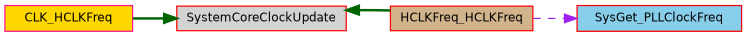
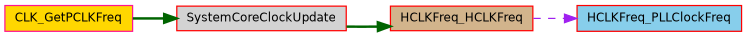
(375, 10) -> (362, 27)
(69, 18) -> (69, 18)
(659, 18) -> (659, 18)
